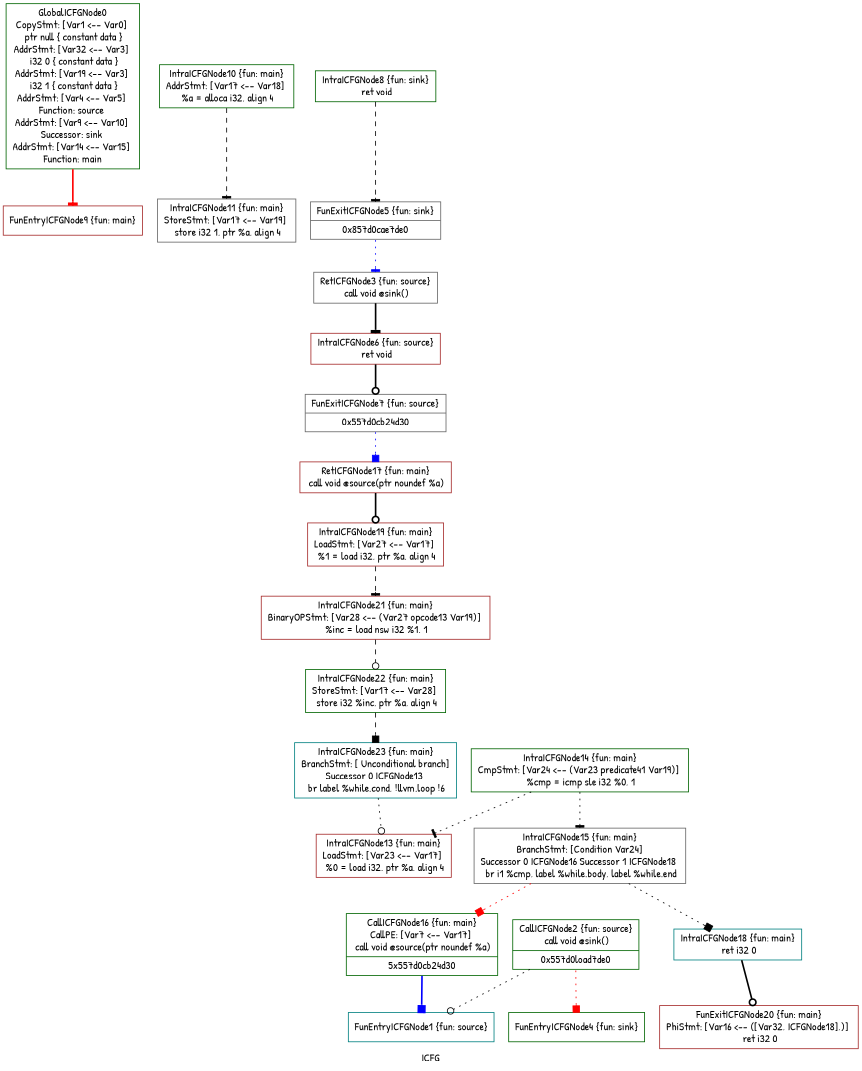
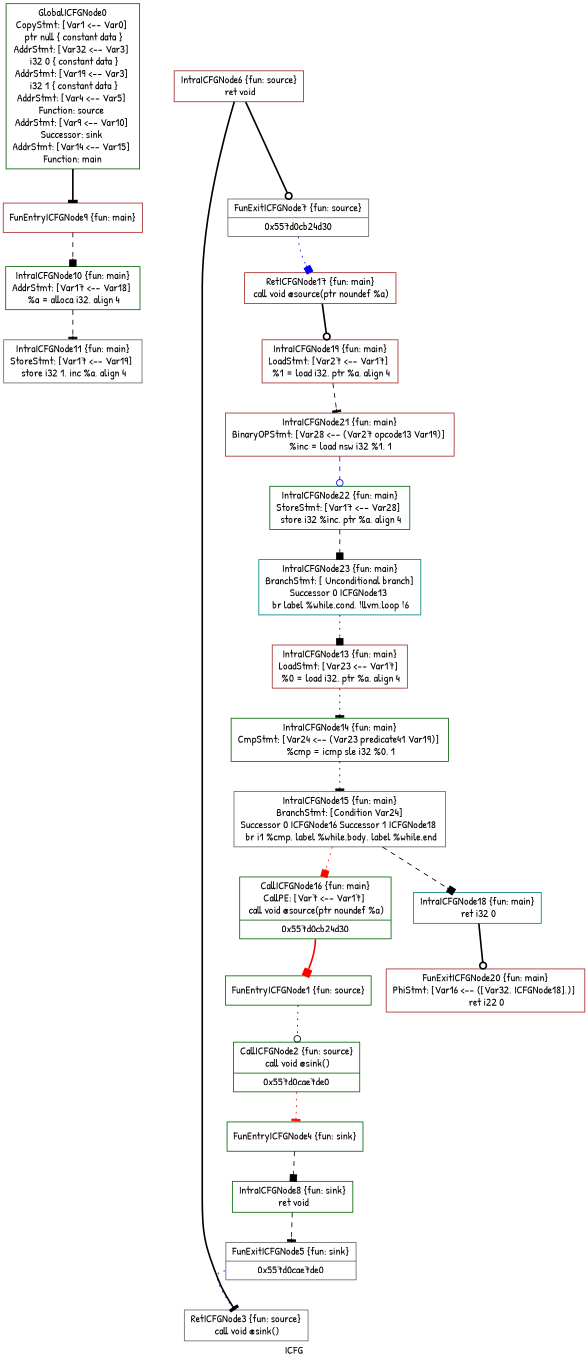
(73, 185) -> (73, 184)
(376, 230) -> (291, 1270)
(227, 232) -> (73, 373)
none -> (73, 245)
(376, 316) -> (202, 705)
(376, 651) -> (340, 468)
(484, 812) -> (340, 701)
(380, 813) -> (340, 626)
(666, 904) -> (415, 867)
(576, 960) -> (297, 1082)
(422, 966) -> (315, 929)
(576, 987) -> (296, 1105)
(492, 989) -> (298, 1020)
(422, 990) -> (313, 954)
(421, 1027) -> (298, 991)
(759, 1039) -> (485, 1002)
none -> (294, 1162)
